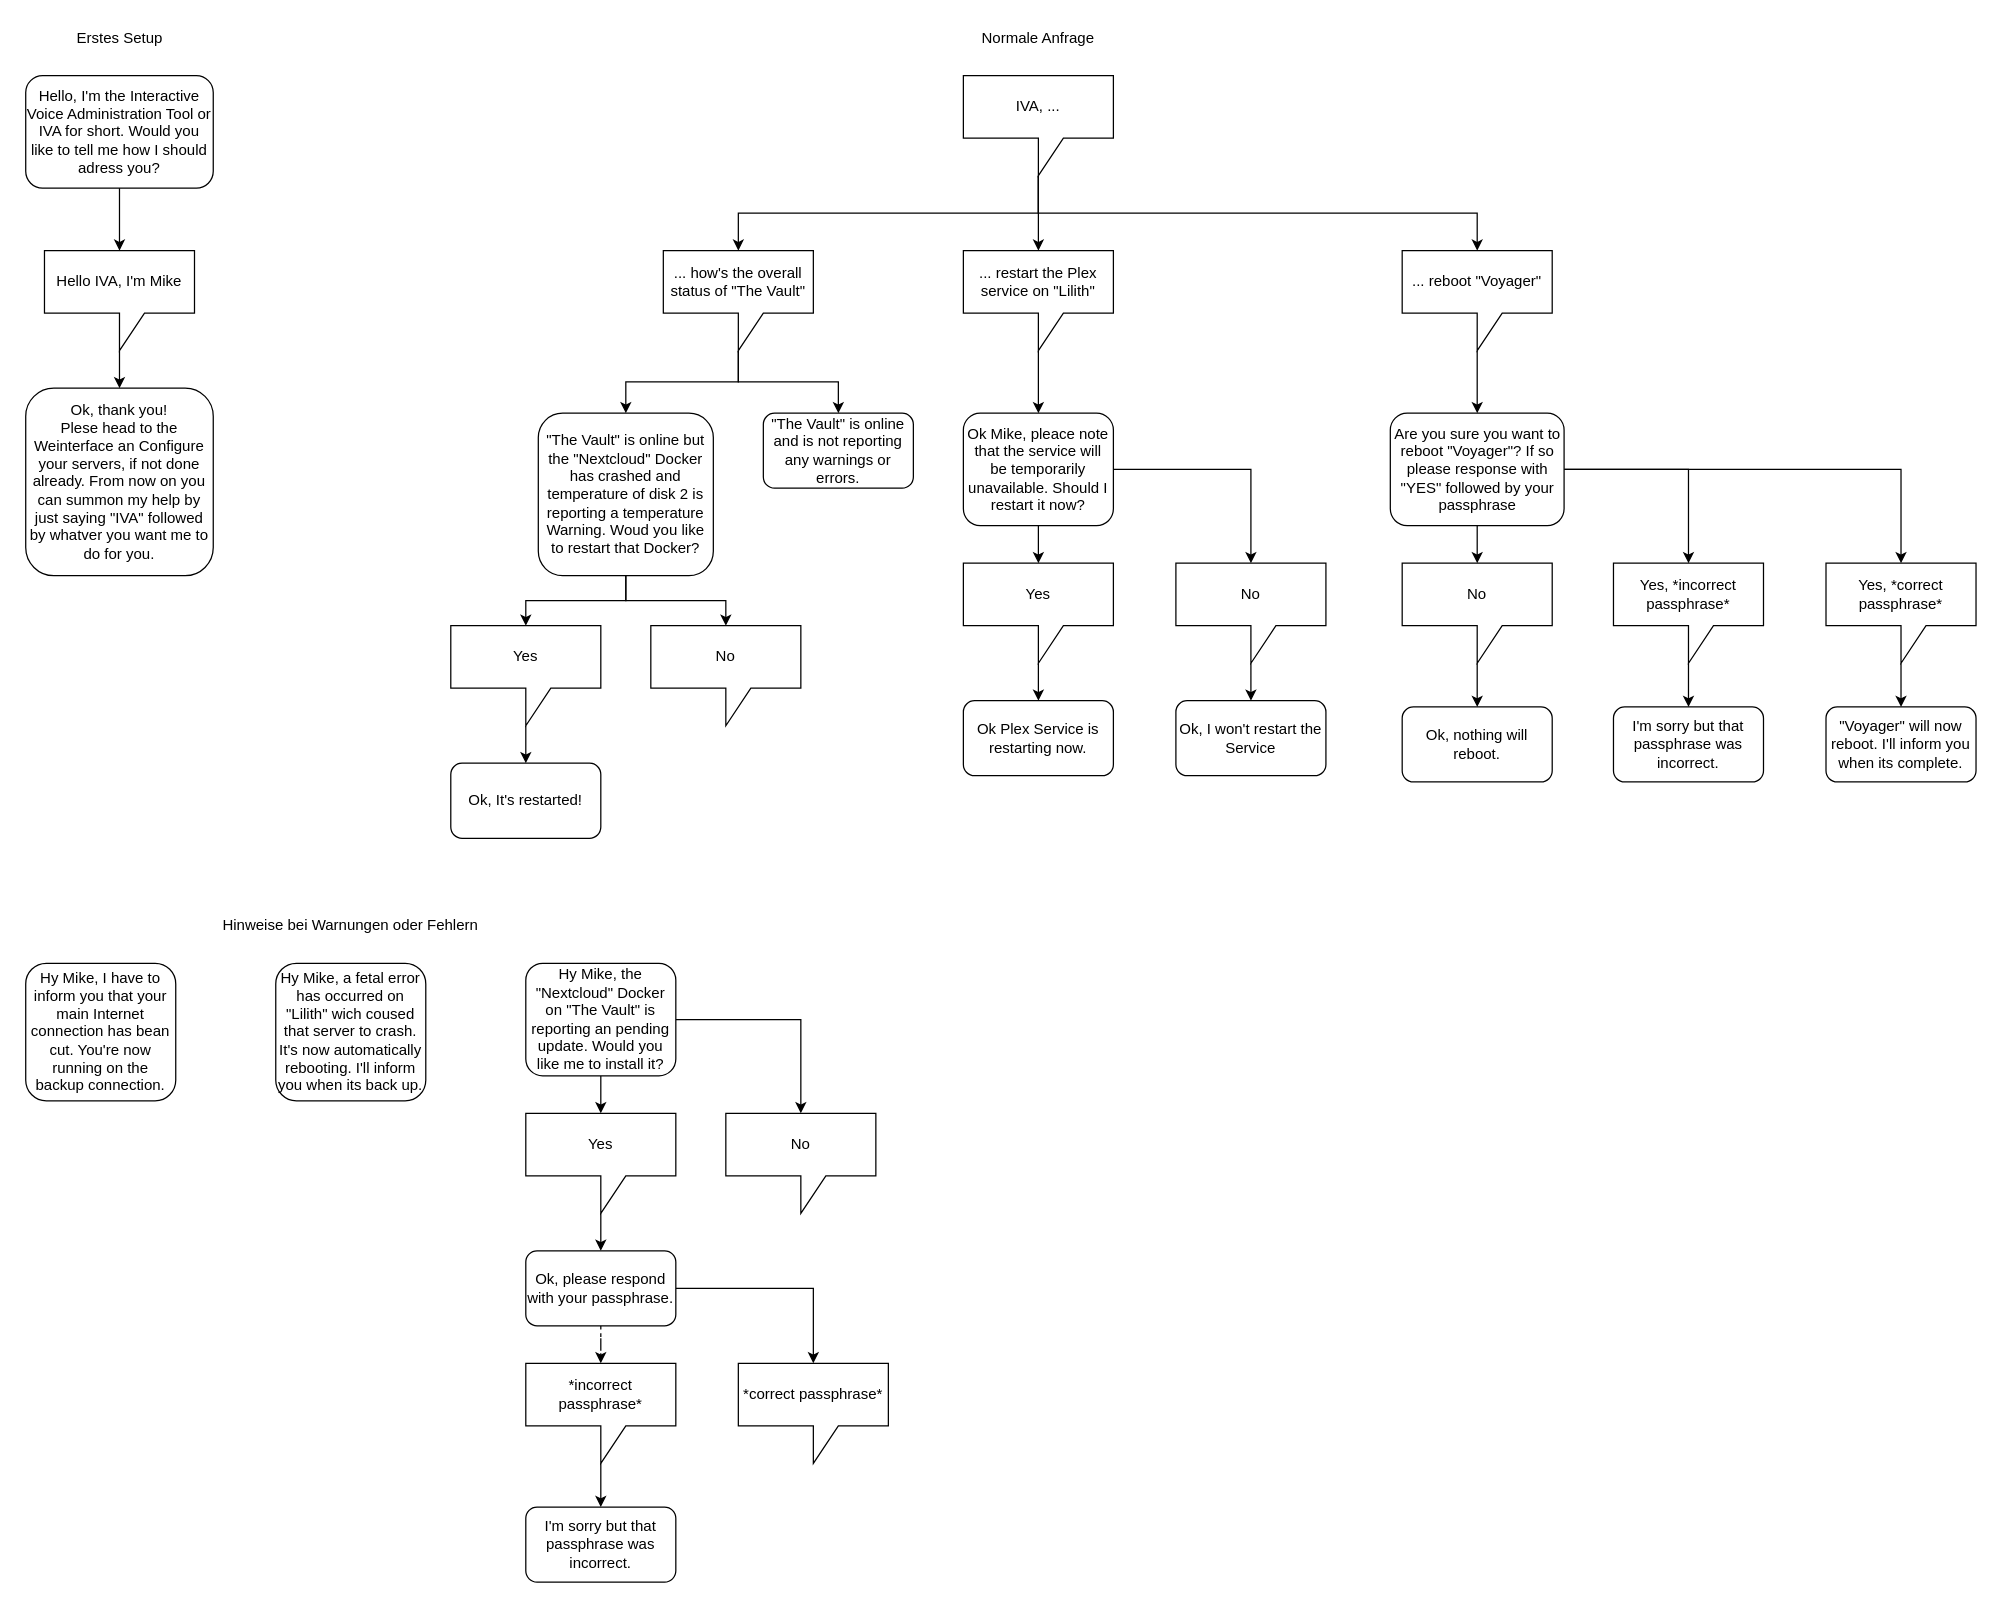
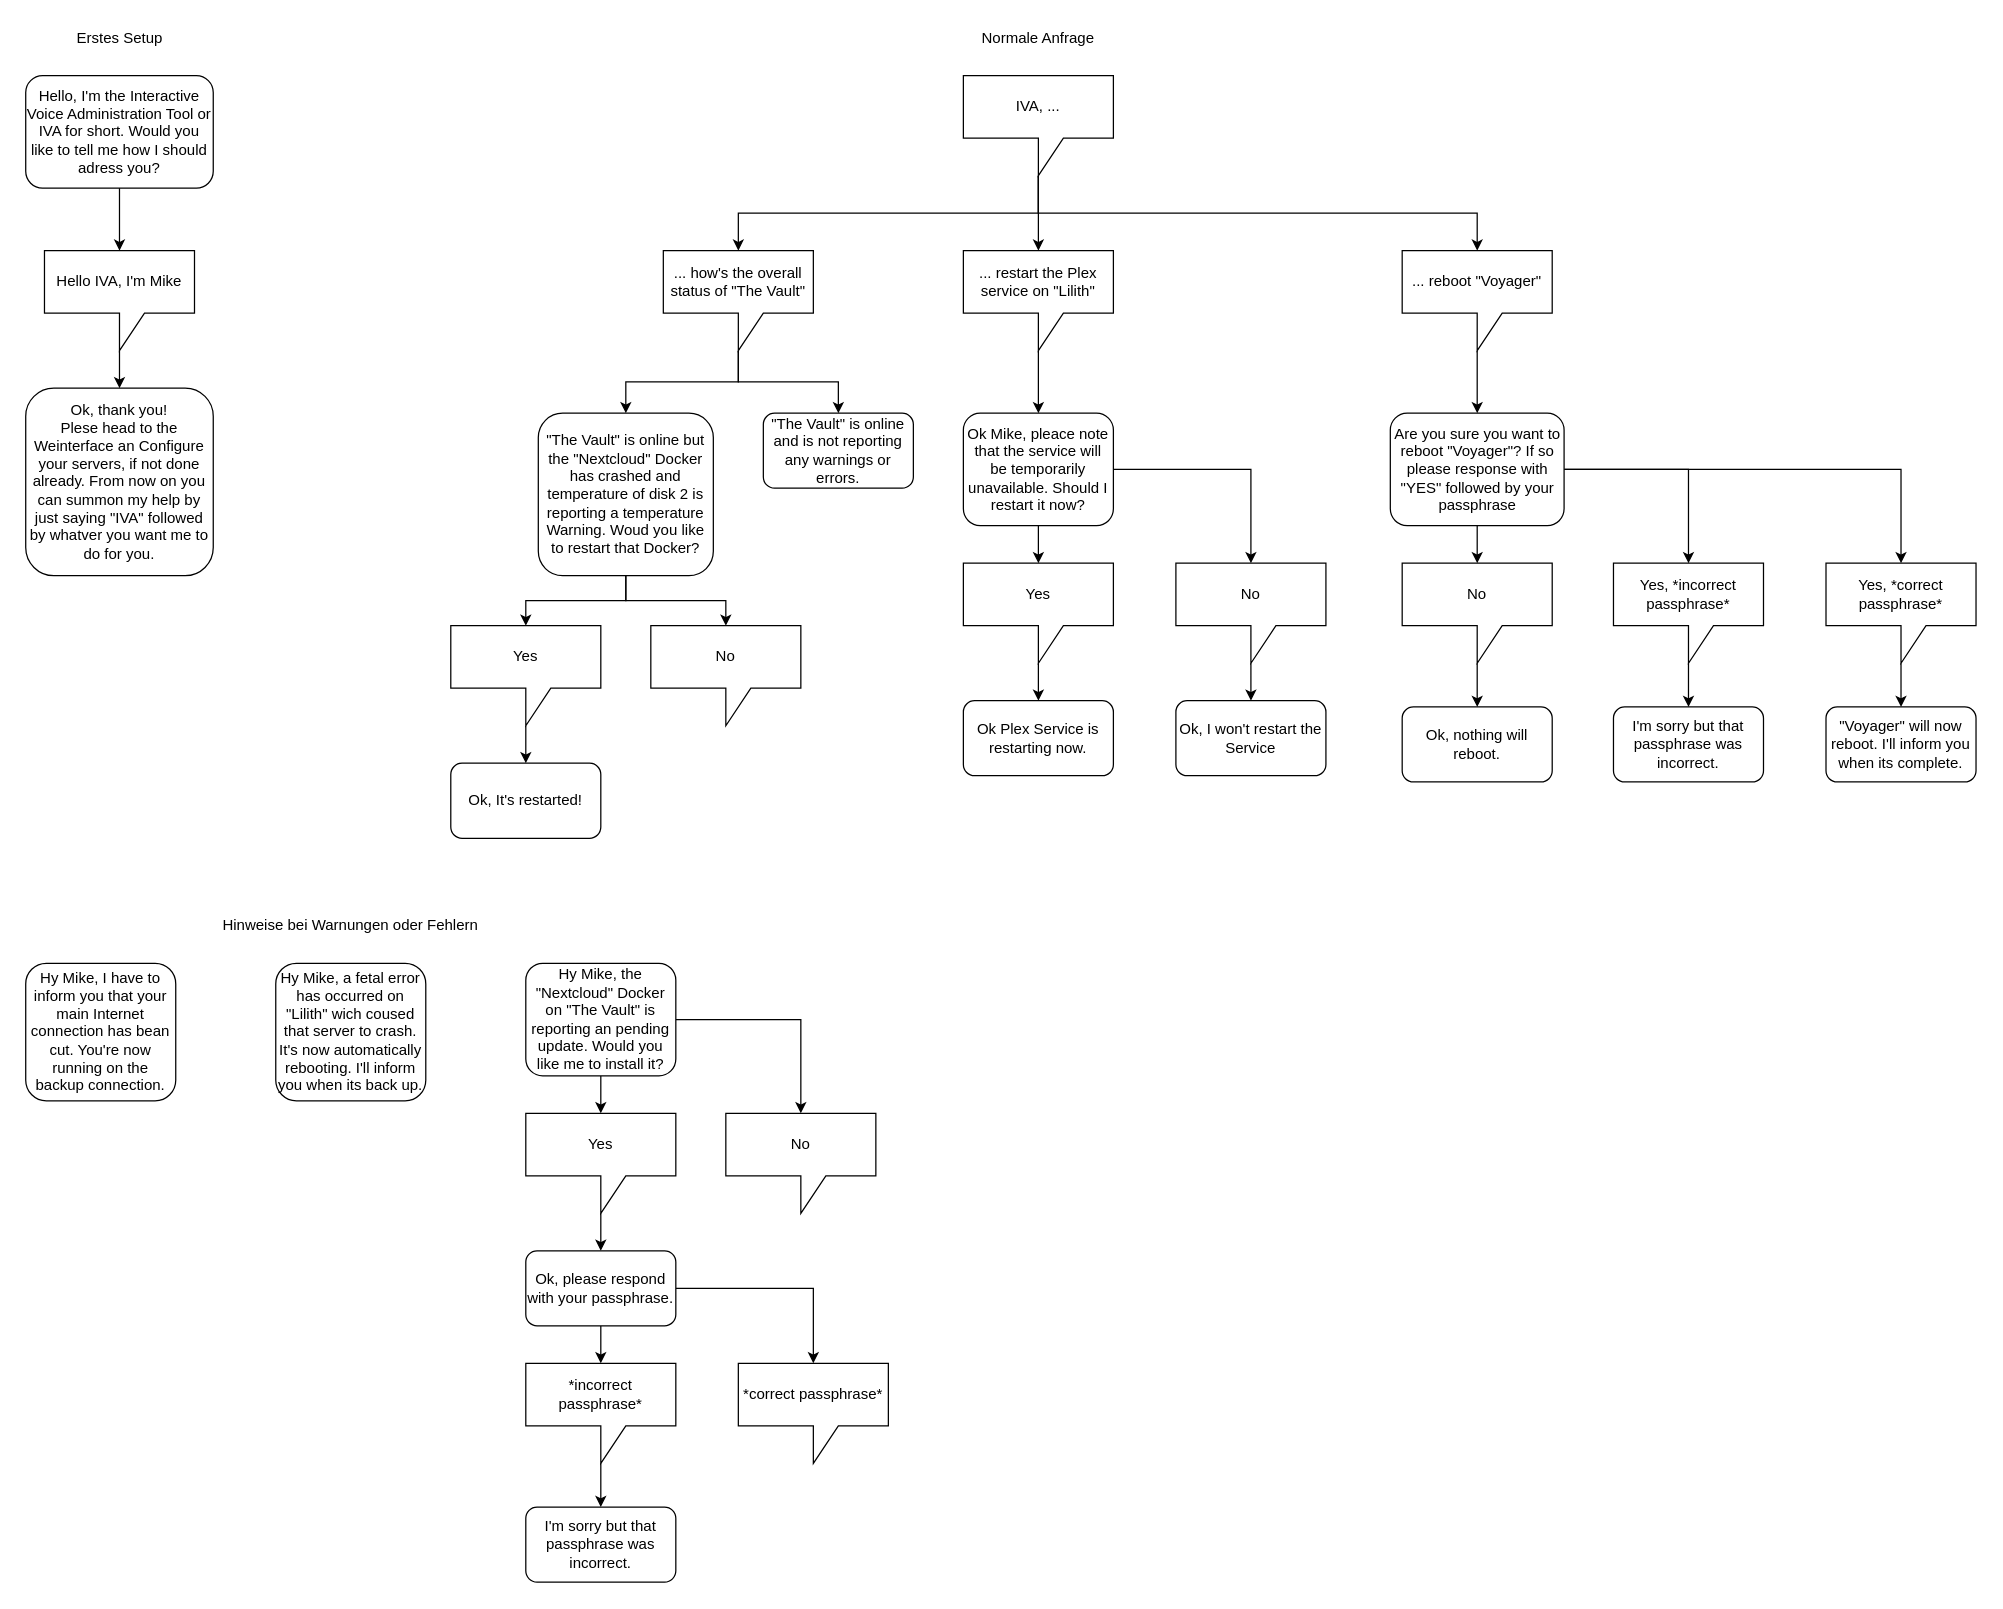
(601, 1333) -> (601, 1333)
